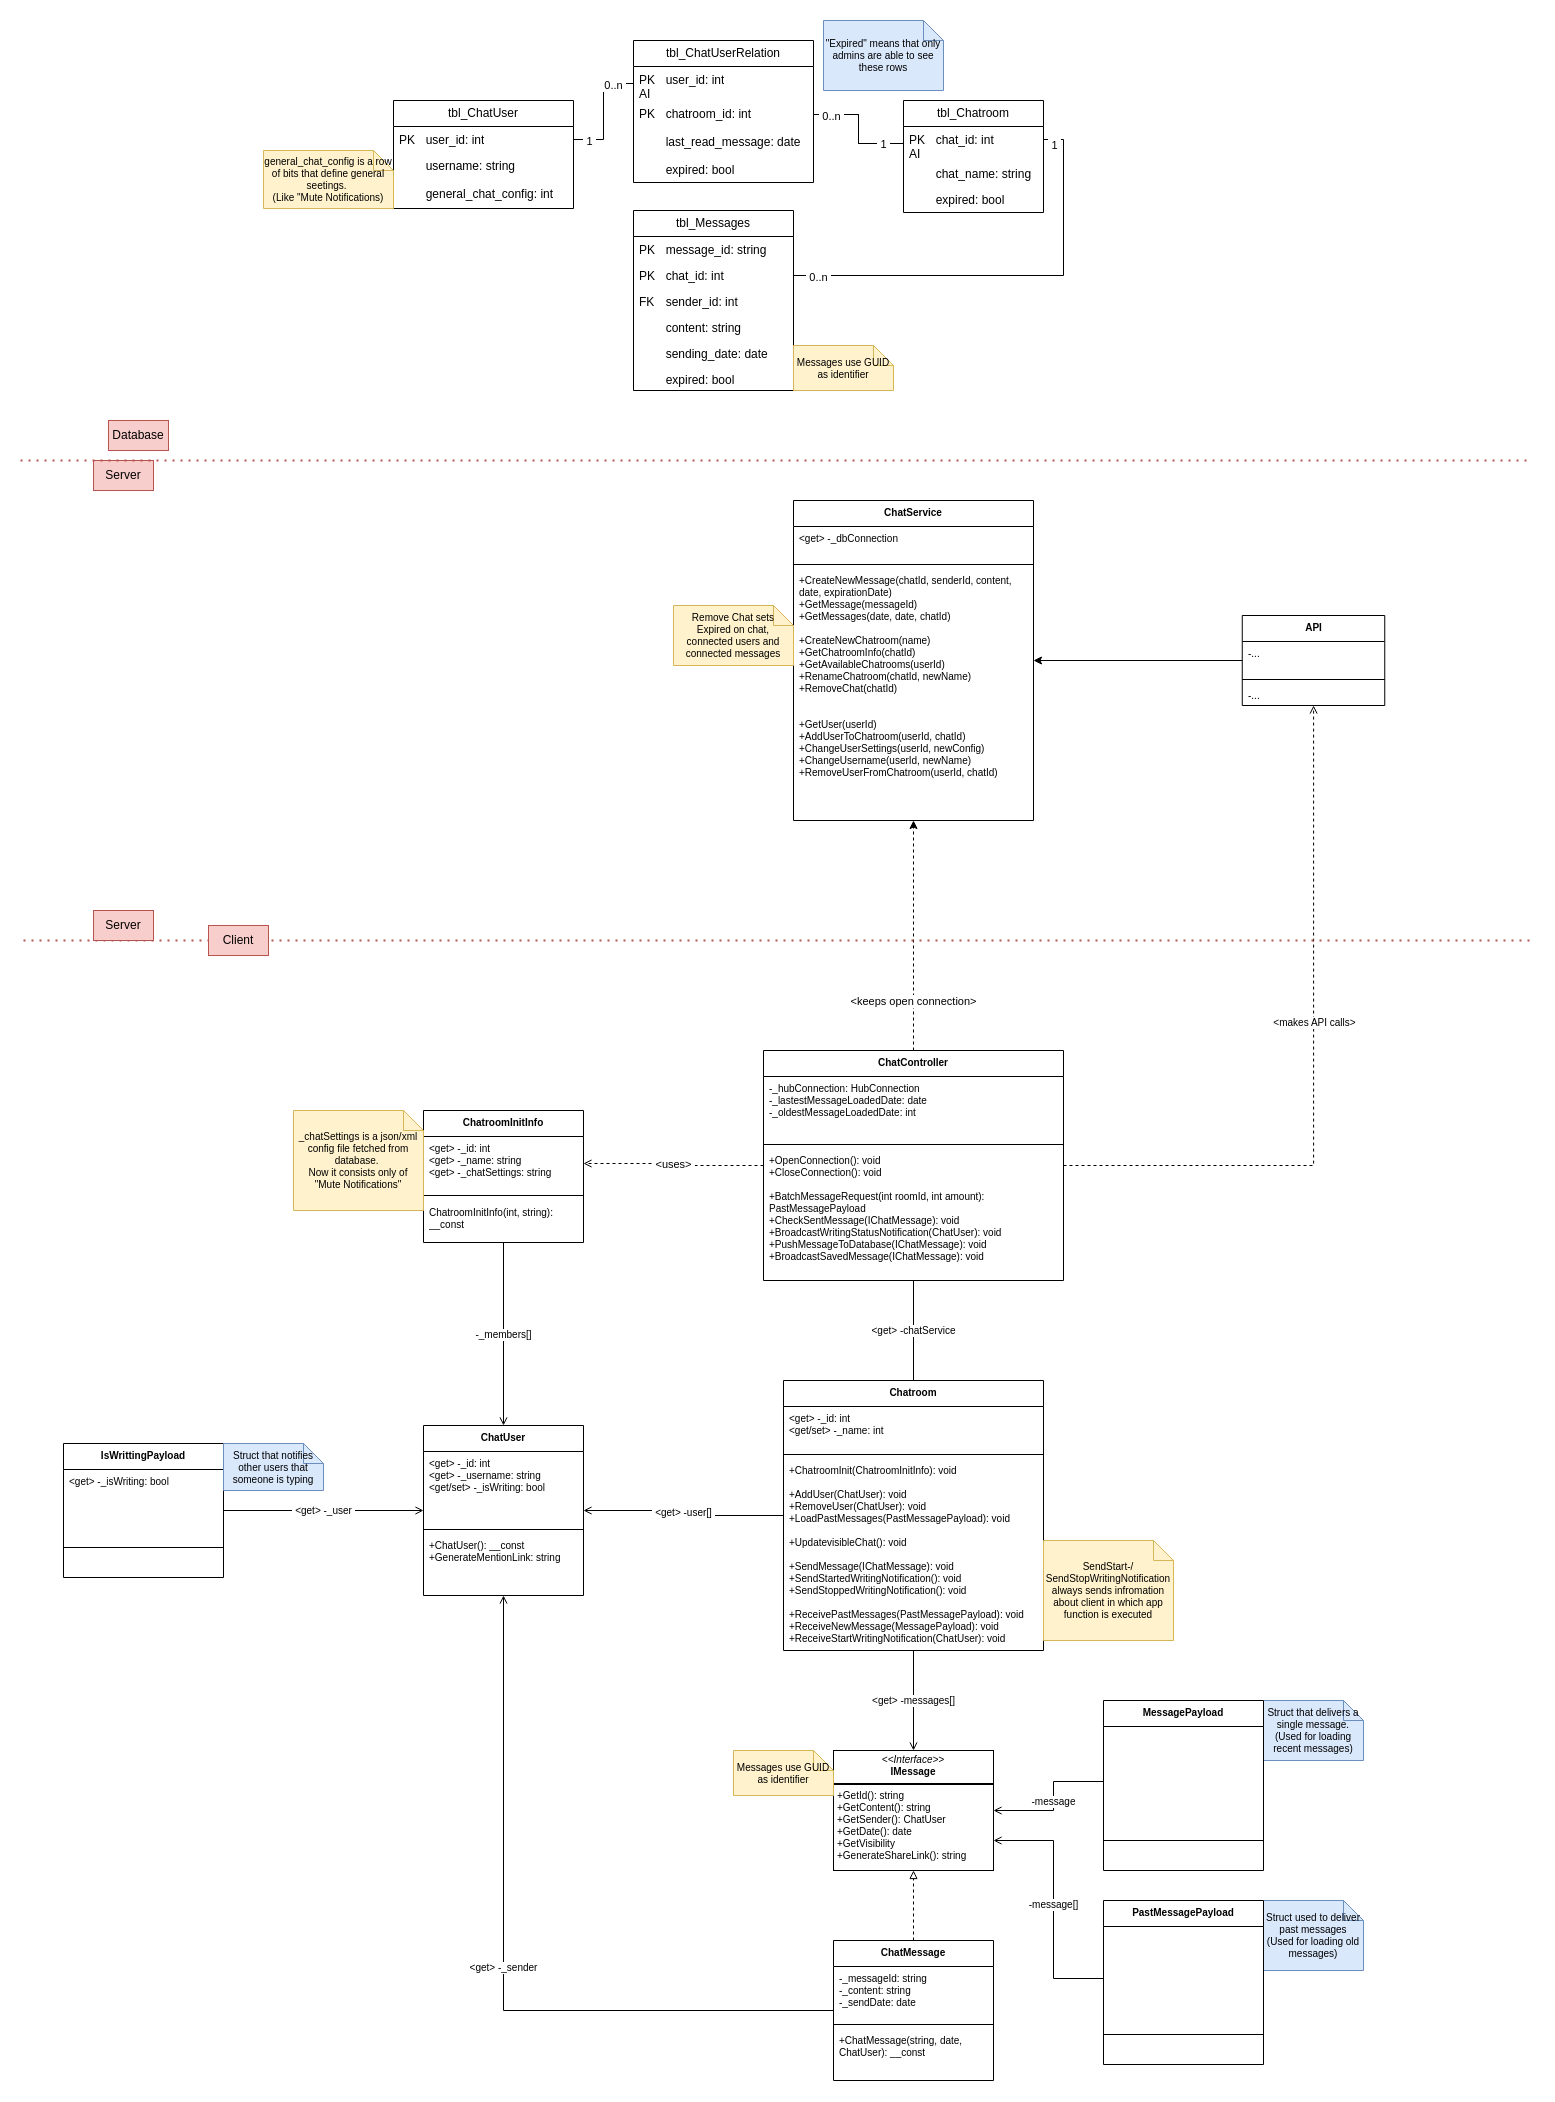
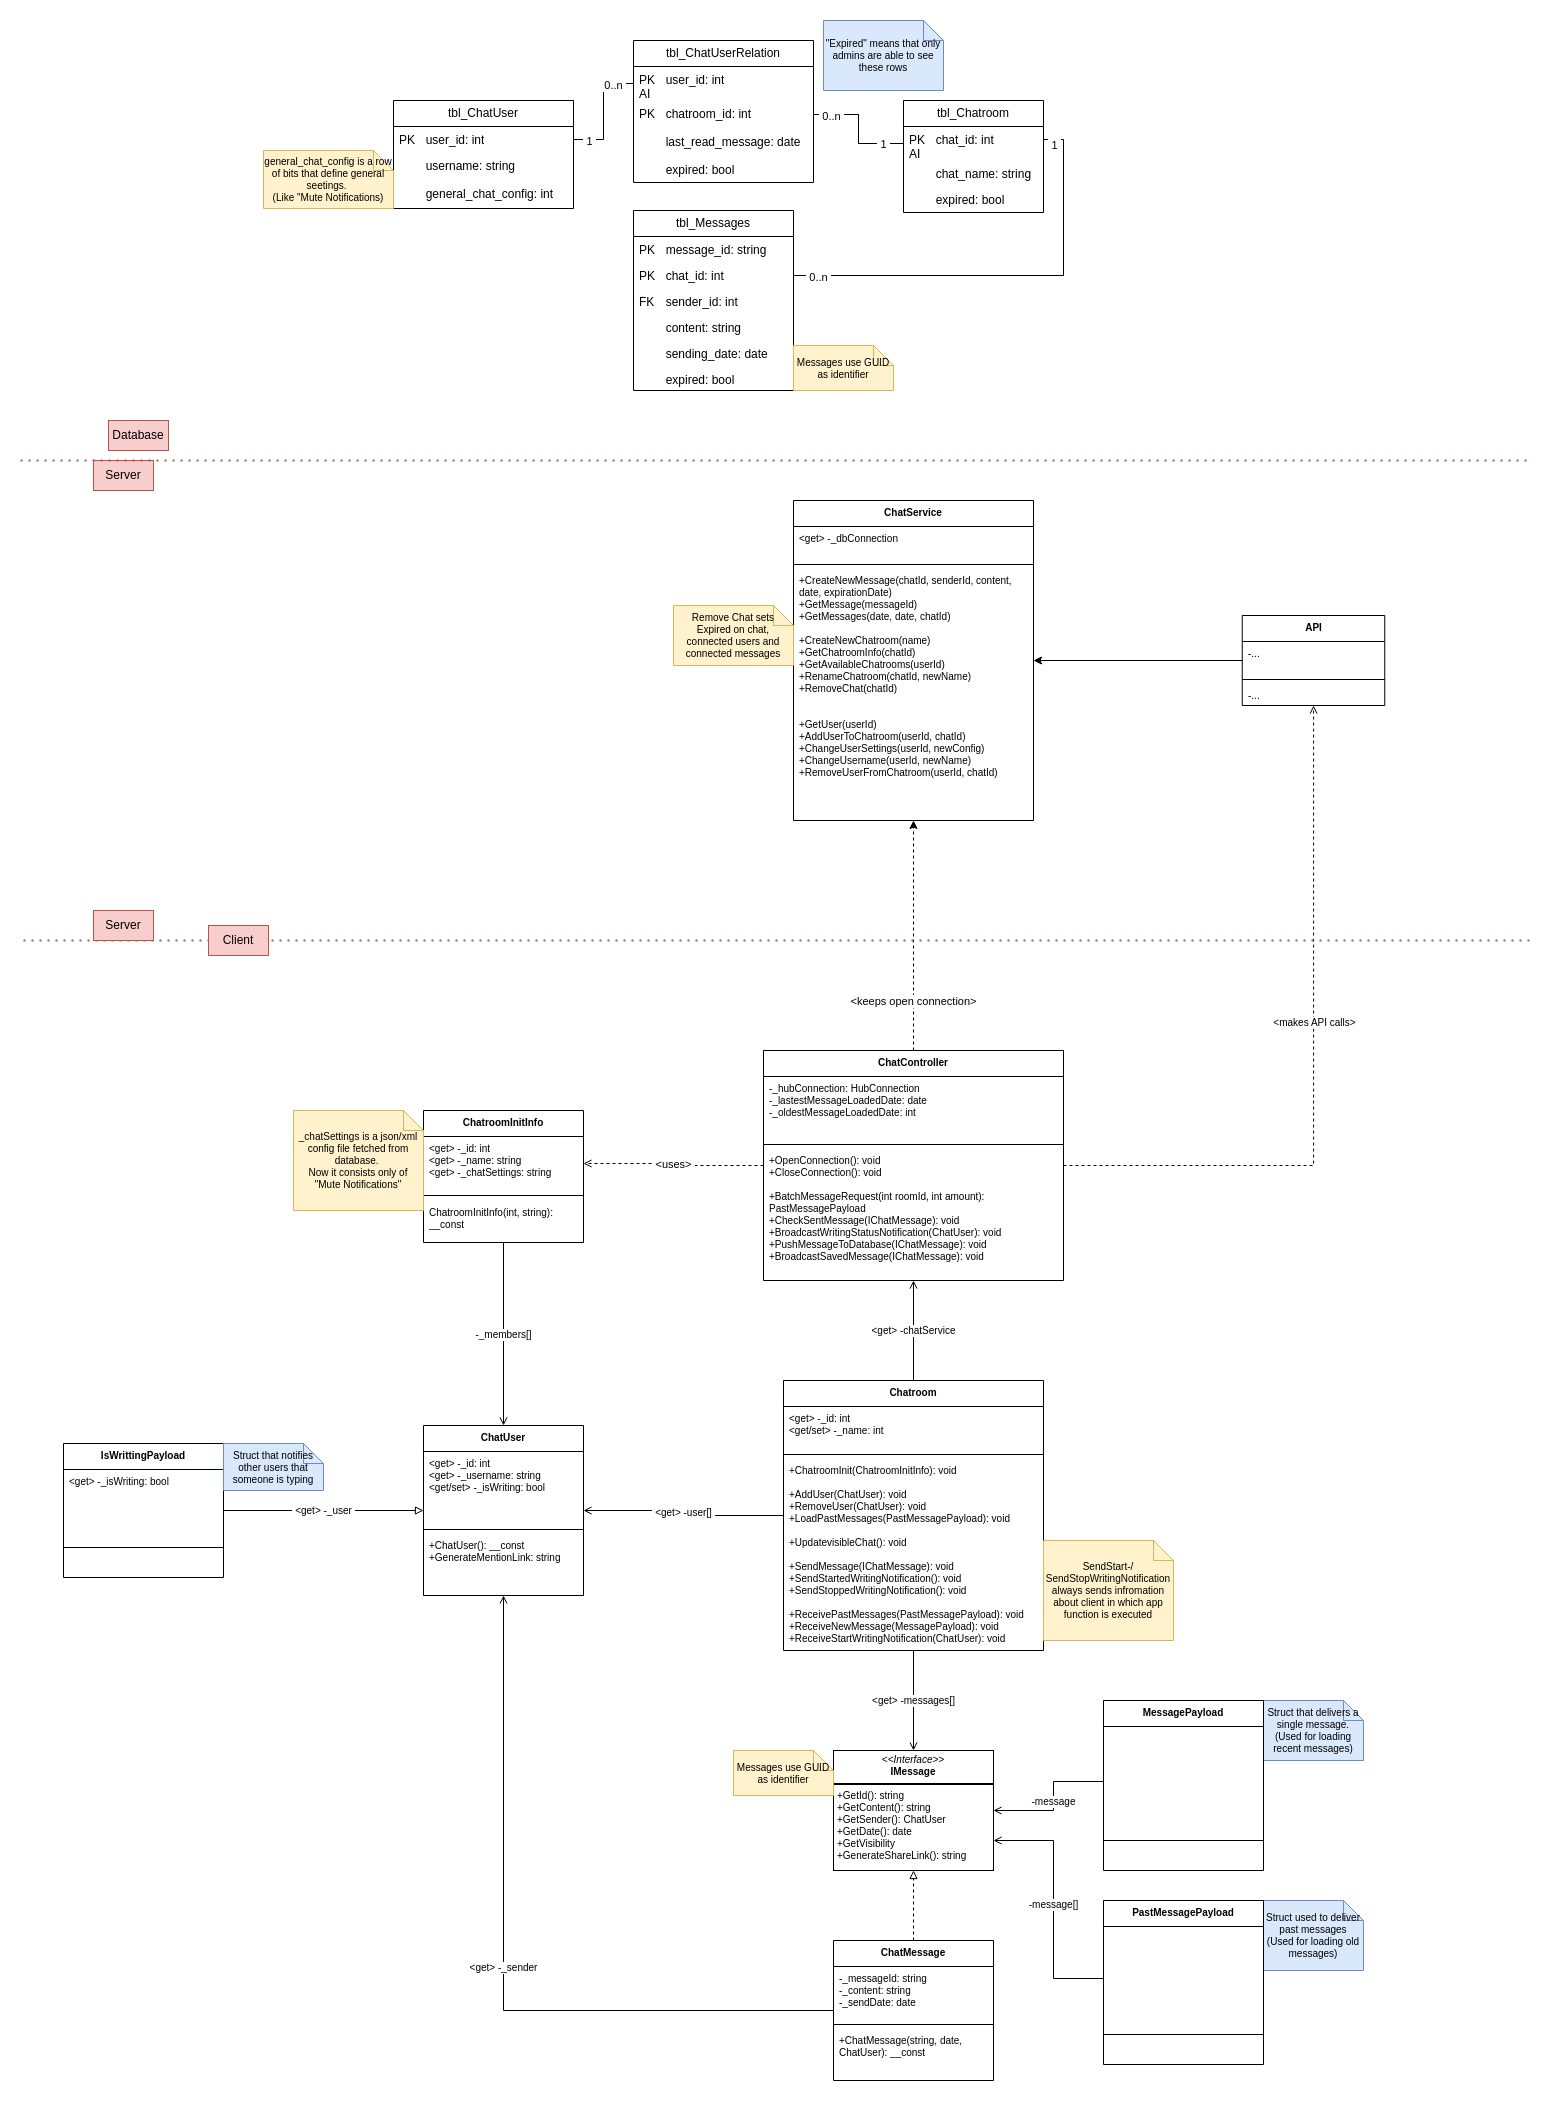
(914, 1286) -> (914, 1286)
(417, 1511) -> (414, 1511)
